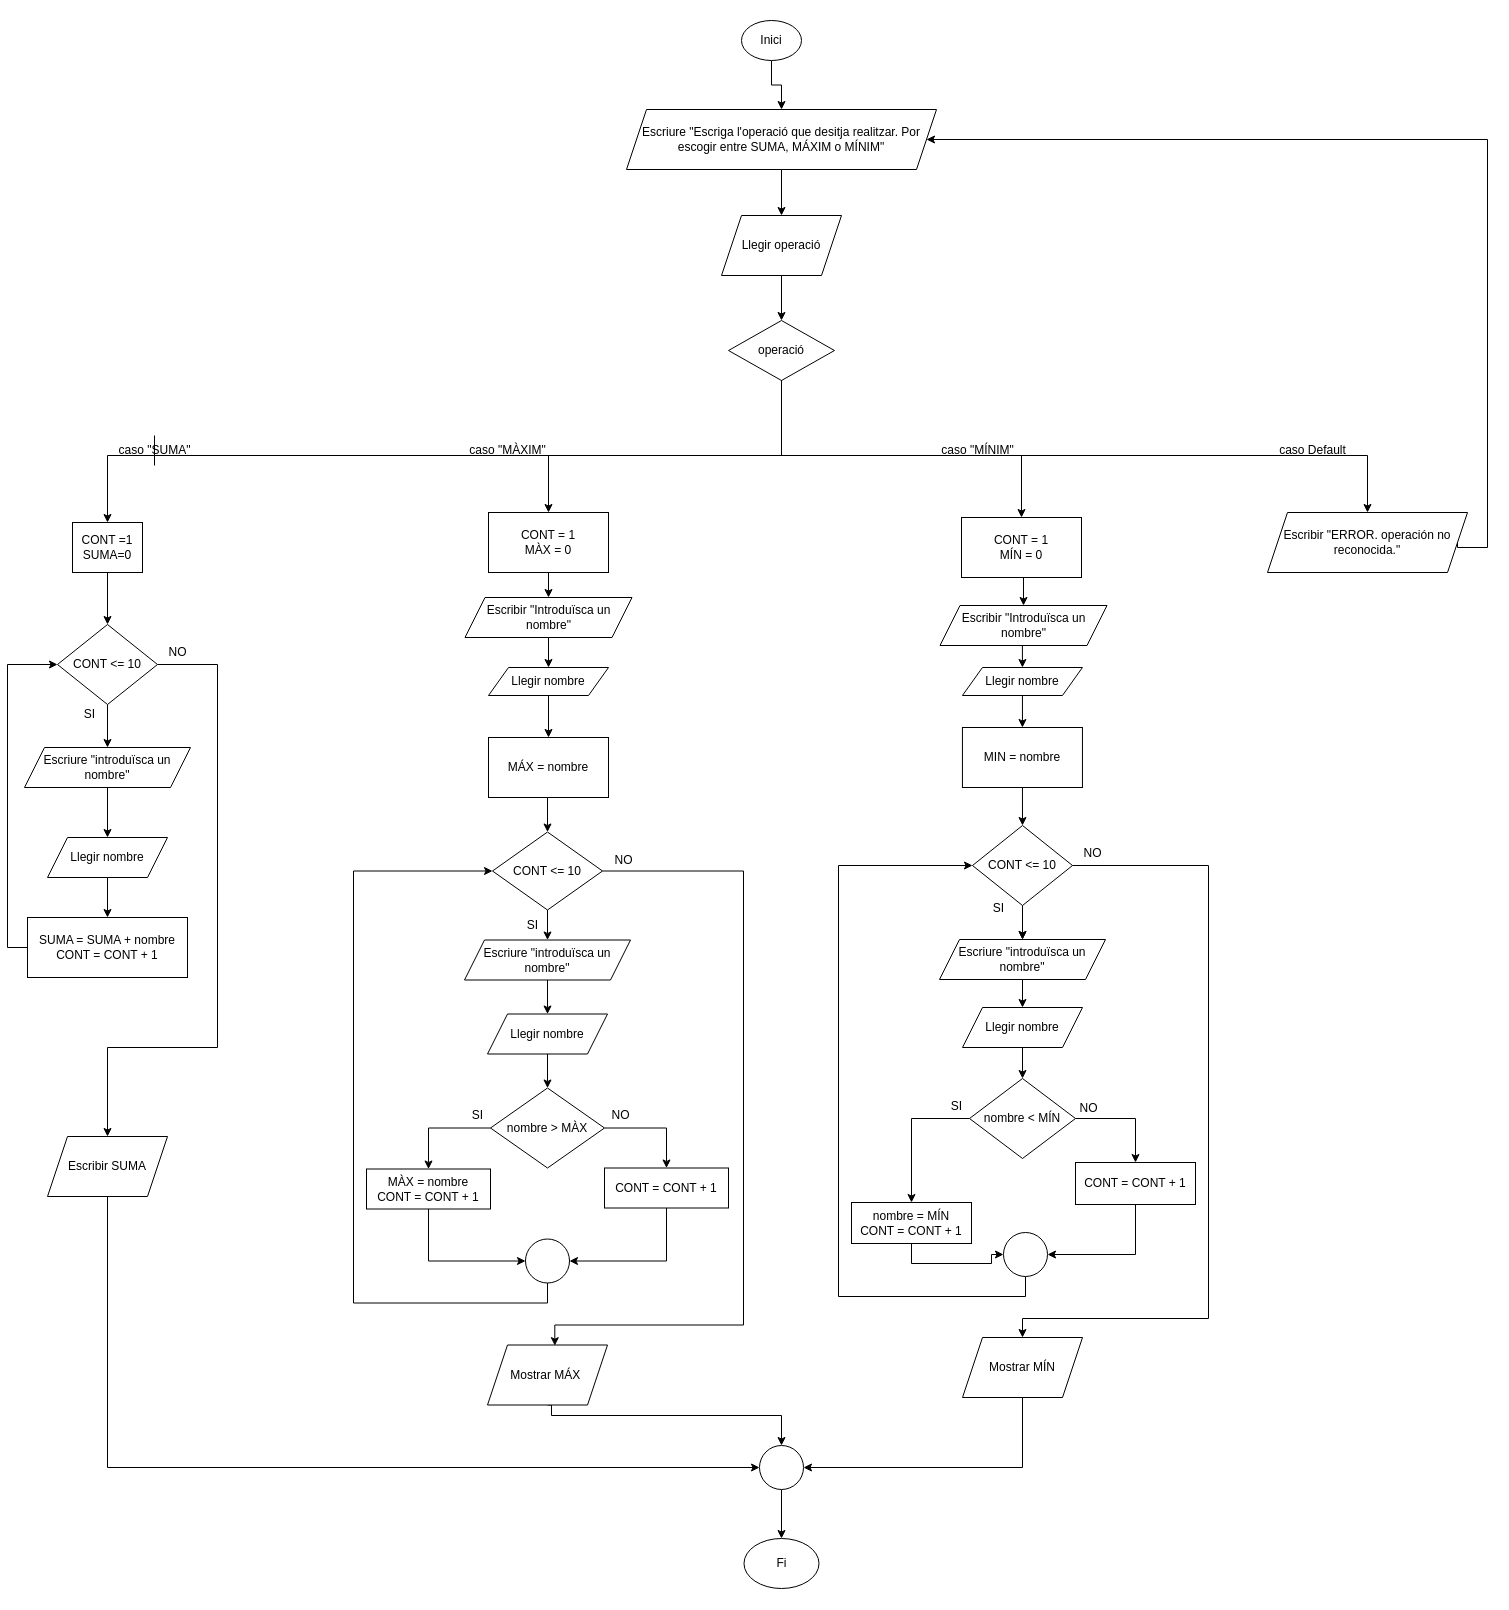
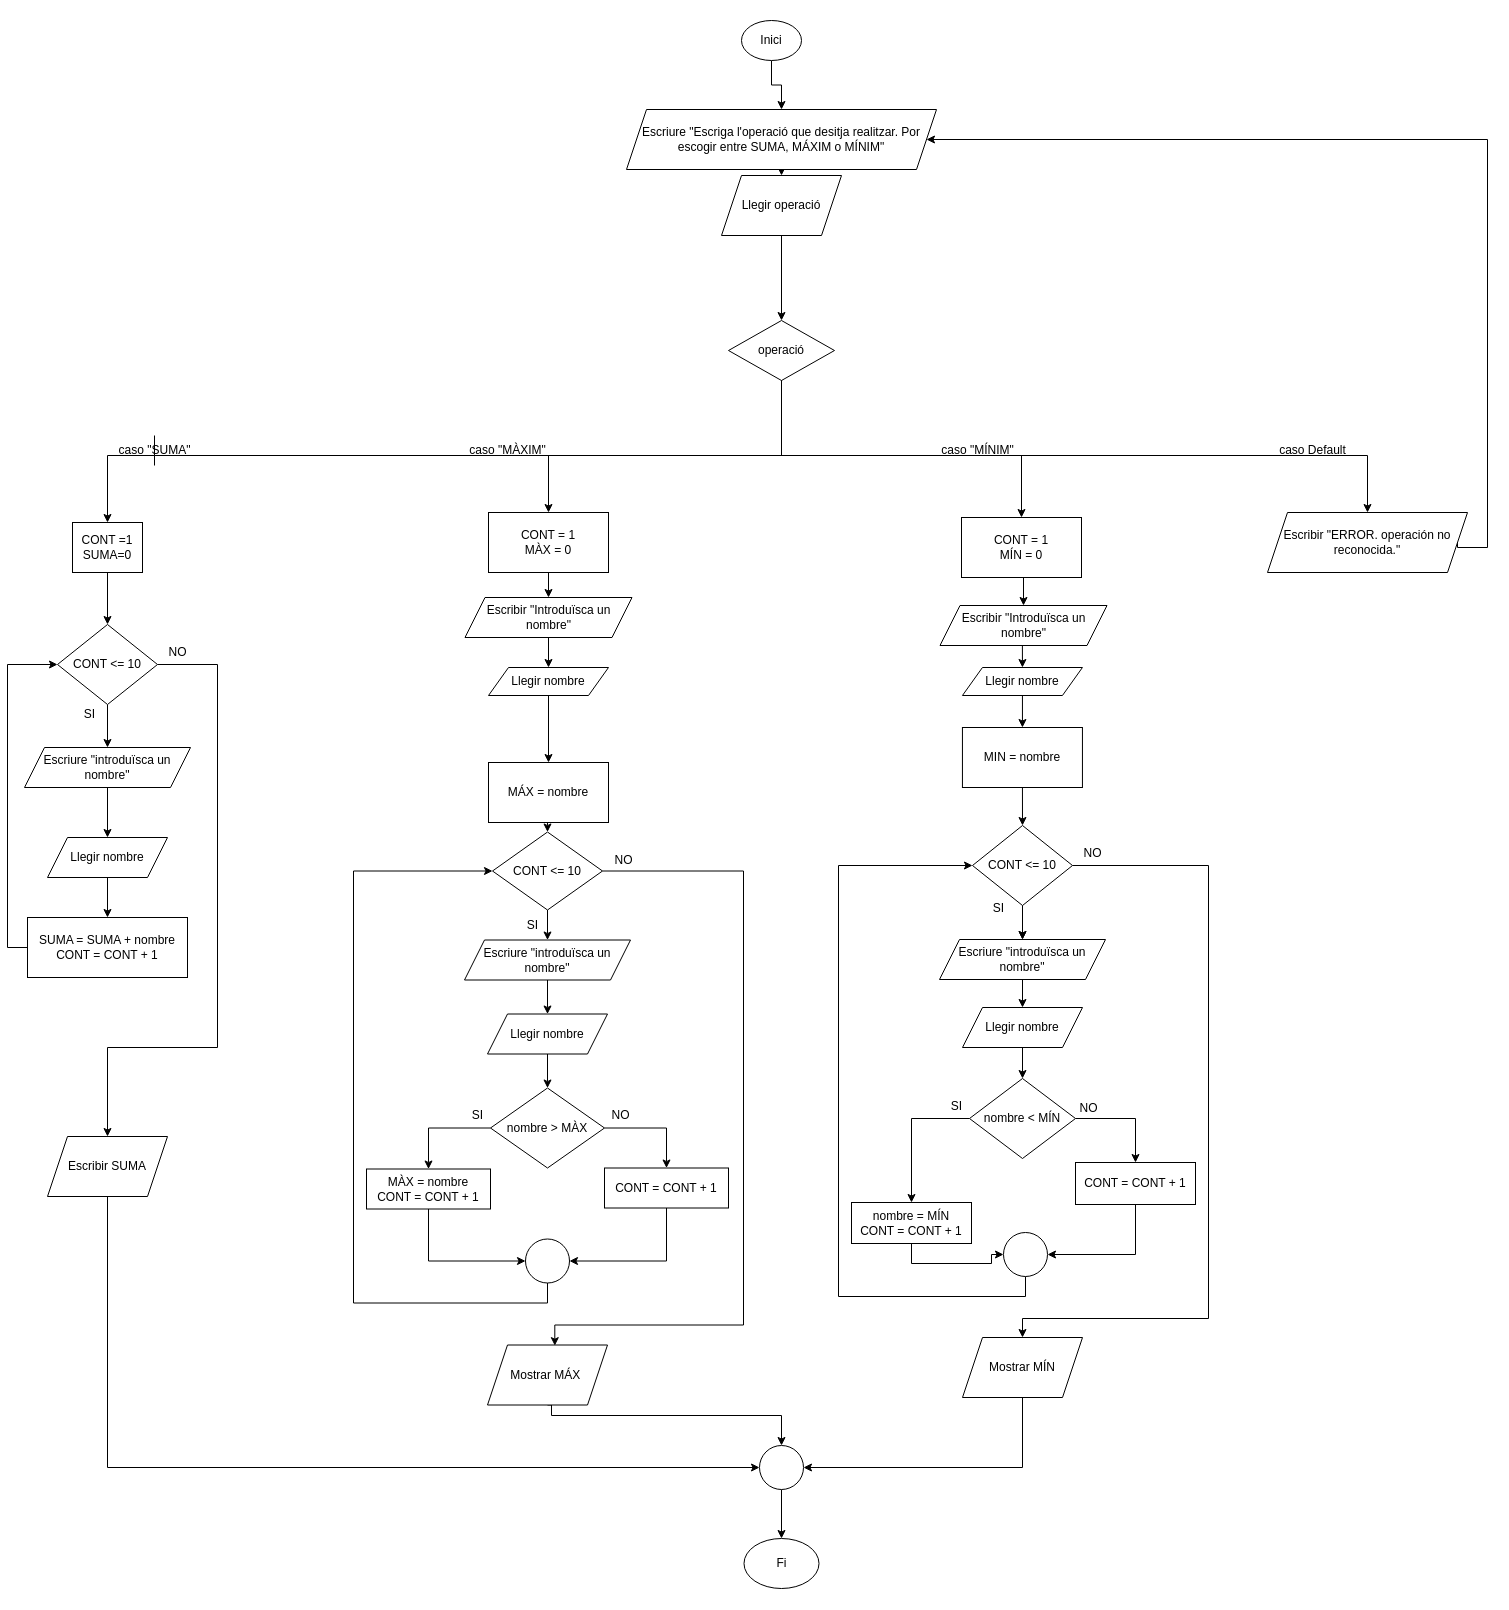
(782, 246) -> (782, 206)
(549, 768) -> (549, 793)
